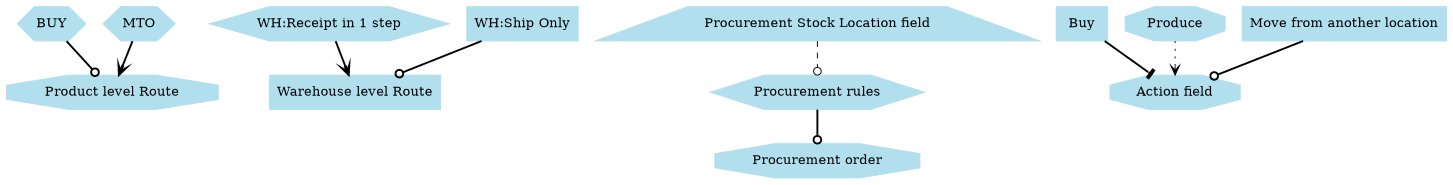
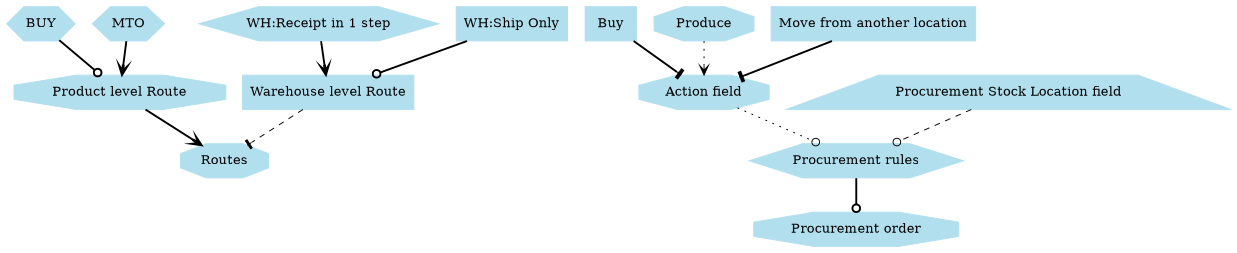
(1260, 58) -> (788, 58)
none -> (775, 124)
none -> (225, 161)
